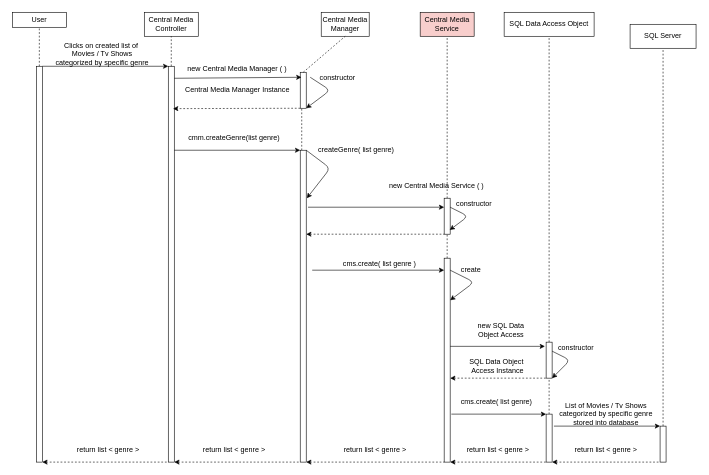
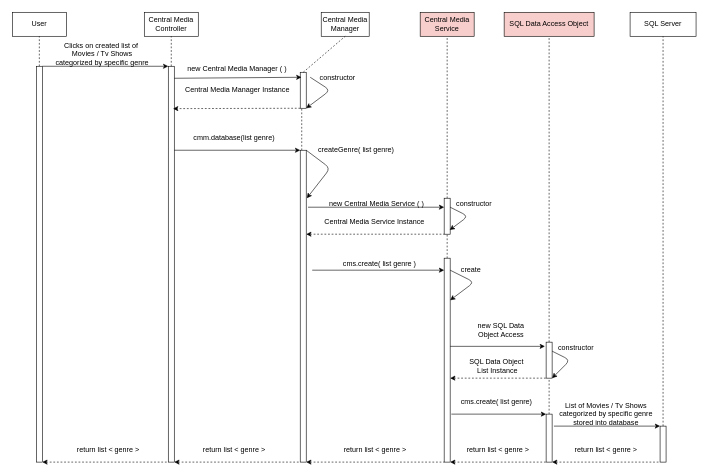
(39, 20) -> (39, 24)
(549, 24) -> (549, 24)
(663, 36) -> (663, 24)
(234, 138) -> (234, 138)
(437, 186) -> (377, 204)
none -> (375, 222)
(497, 366) -> (497, 366)
